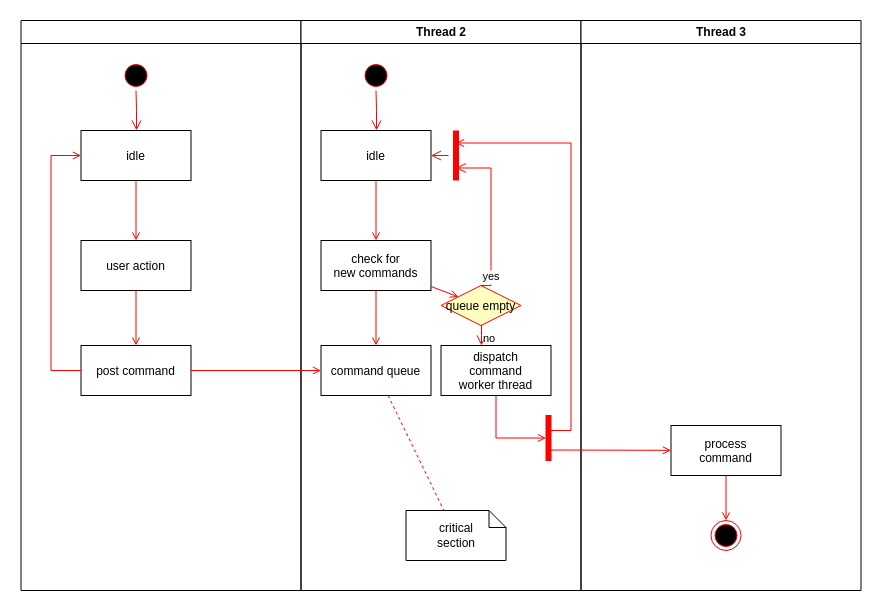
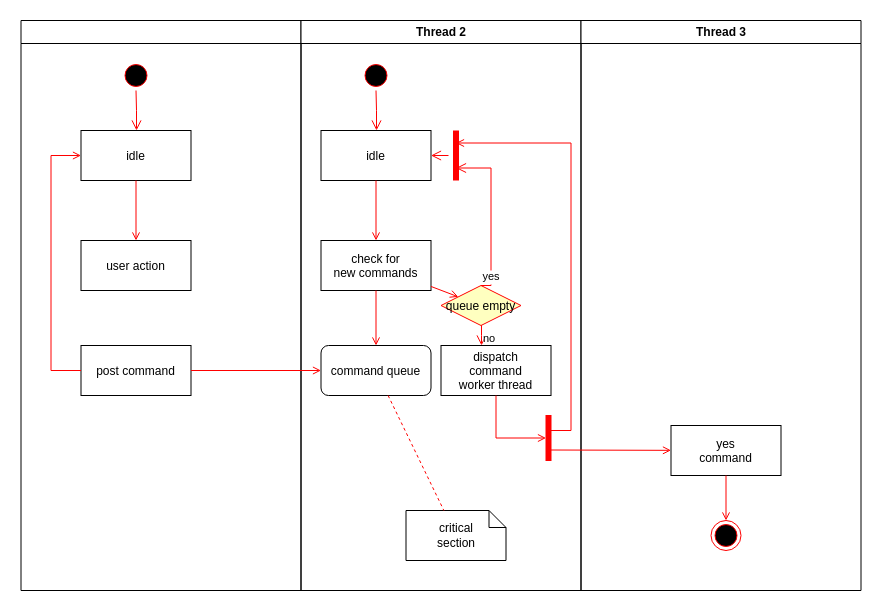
(136, 317) -> none
(376, 371) -> (376, 371)
(726, 444) -> (726, 444)
